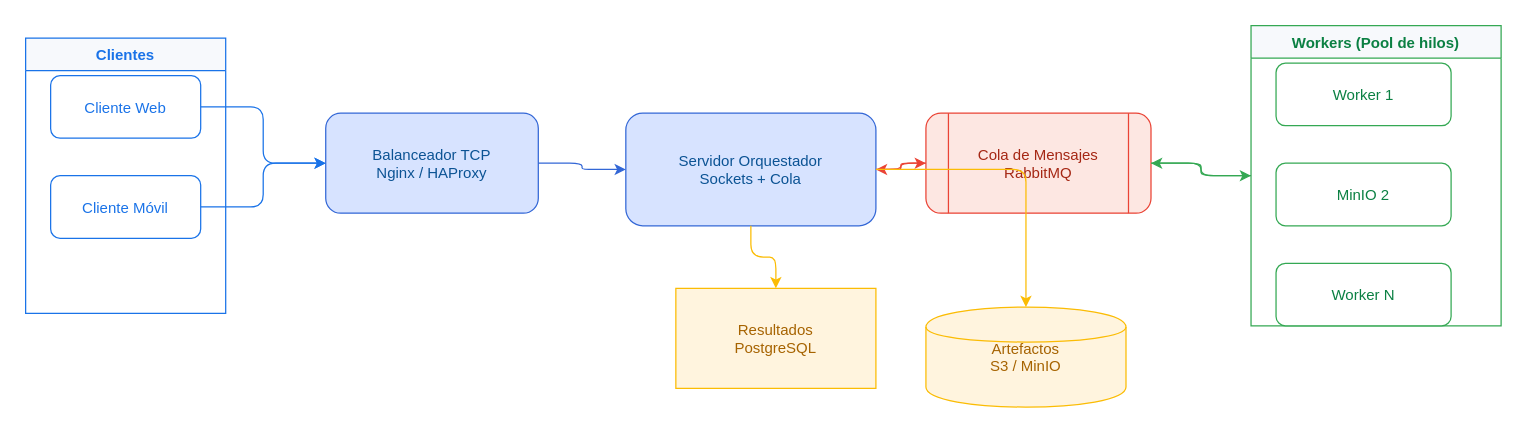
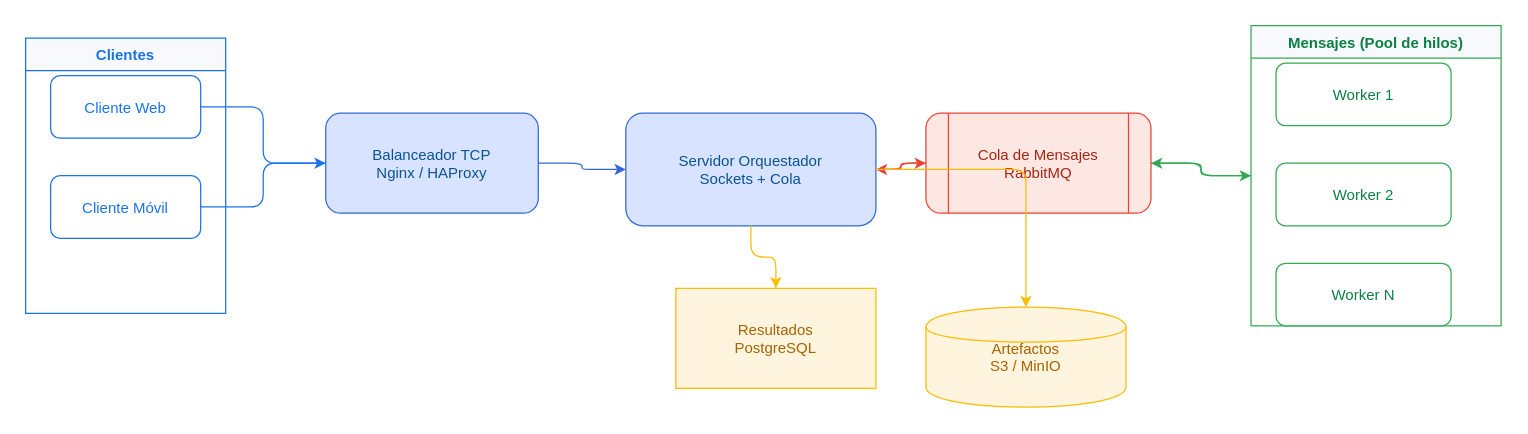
(1375, 43) -> (1375, 43)
(318, 163) -> (321, 163)
(1363, 195) -> (1363, 195)
